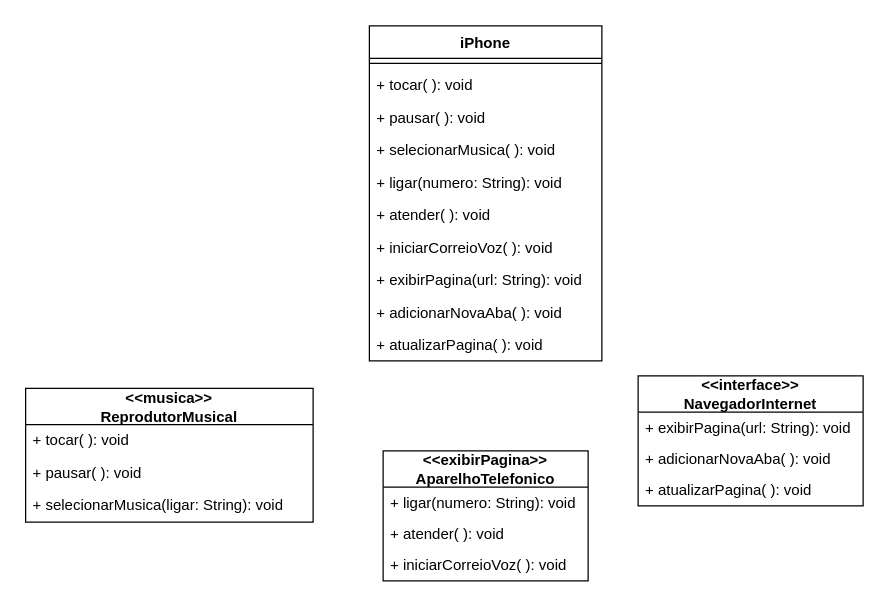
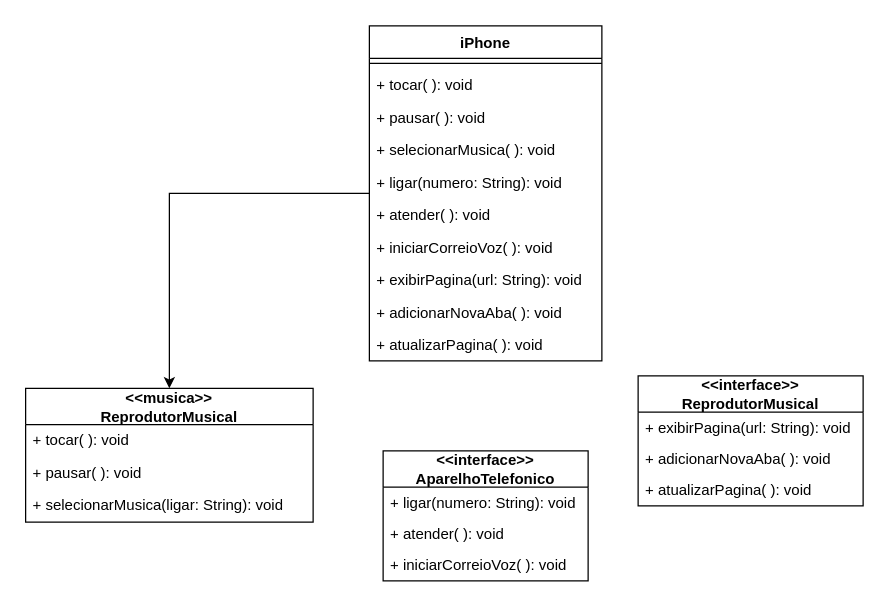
none -> (175, 193)
(751, 394) -> (751, 394)
(486, 469) -> (486, 469)
